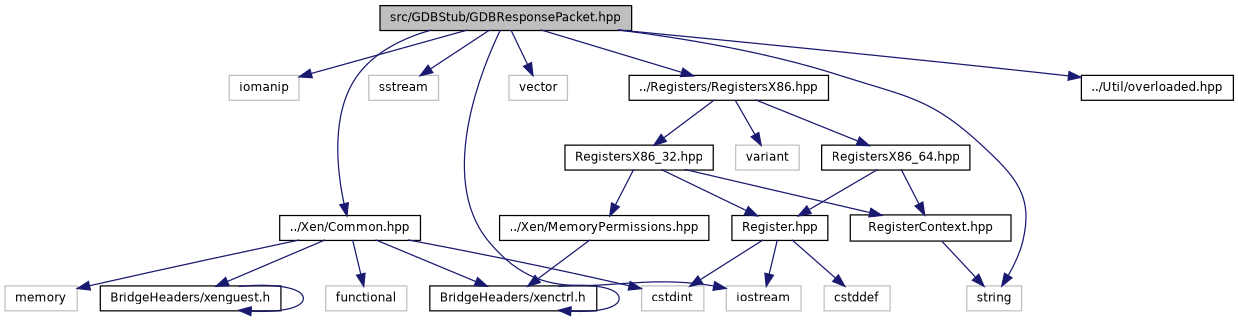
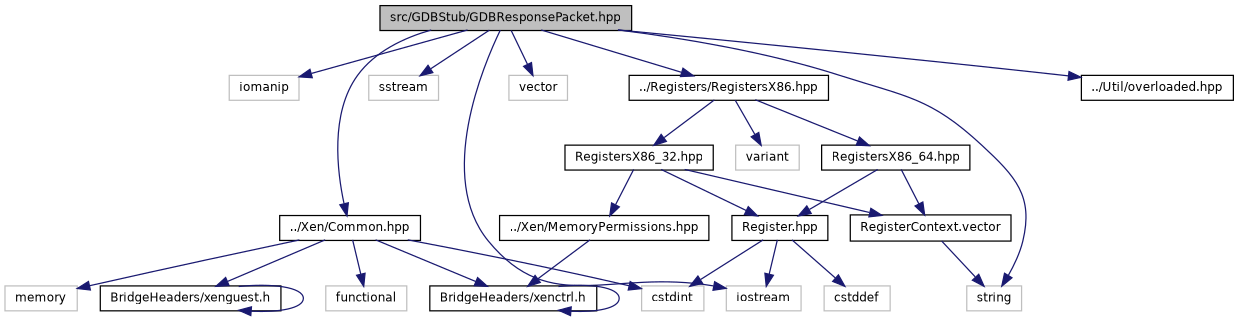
(931, 228) -> (931, 228)
